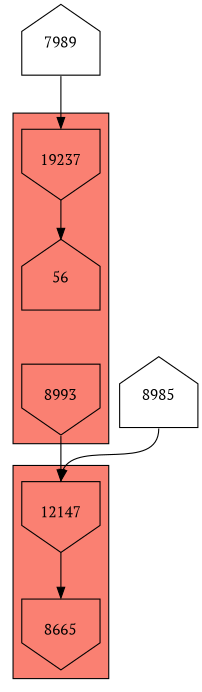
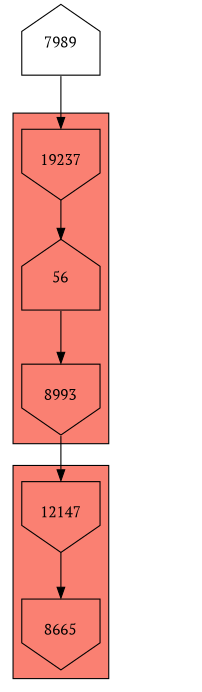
none -> (61, 332)
(159, 396) -> none
